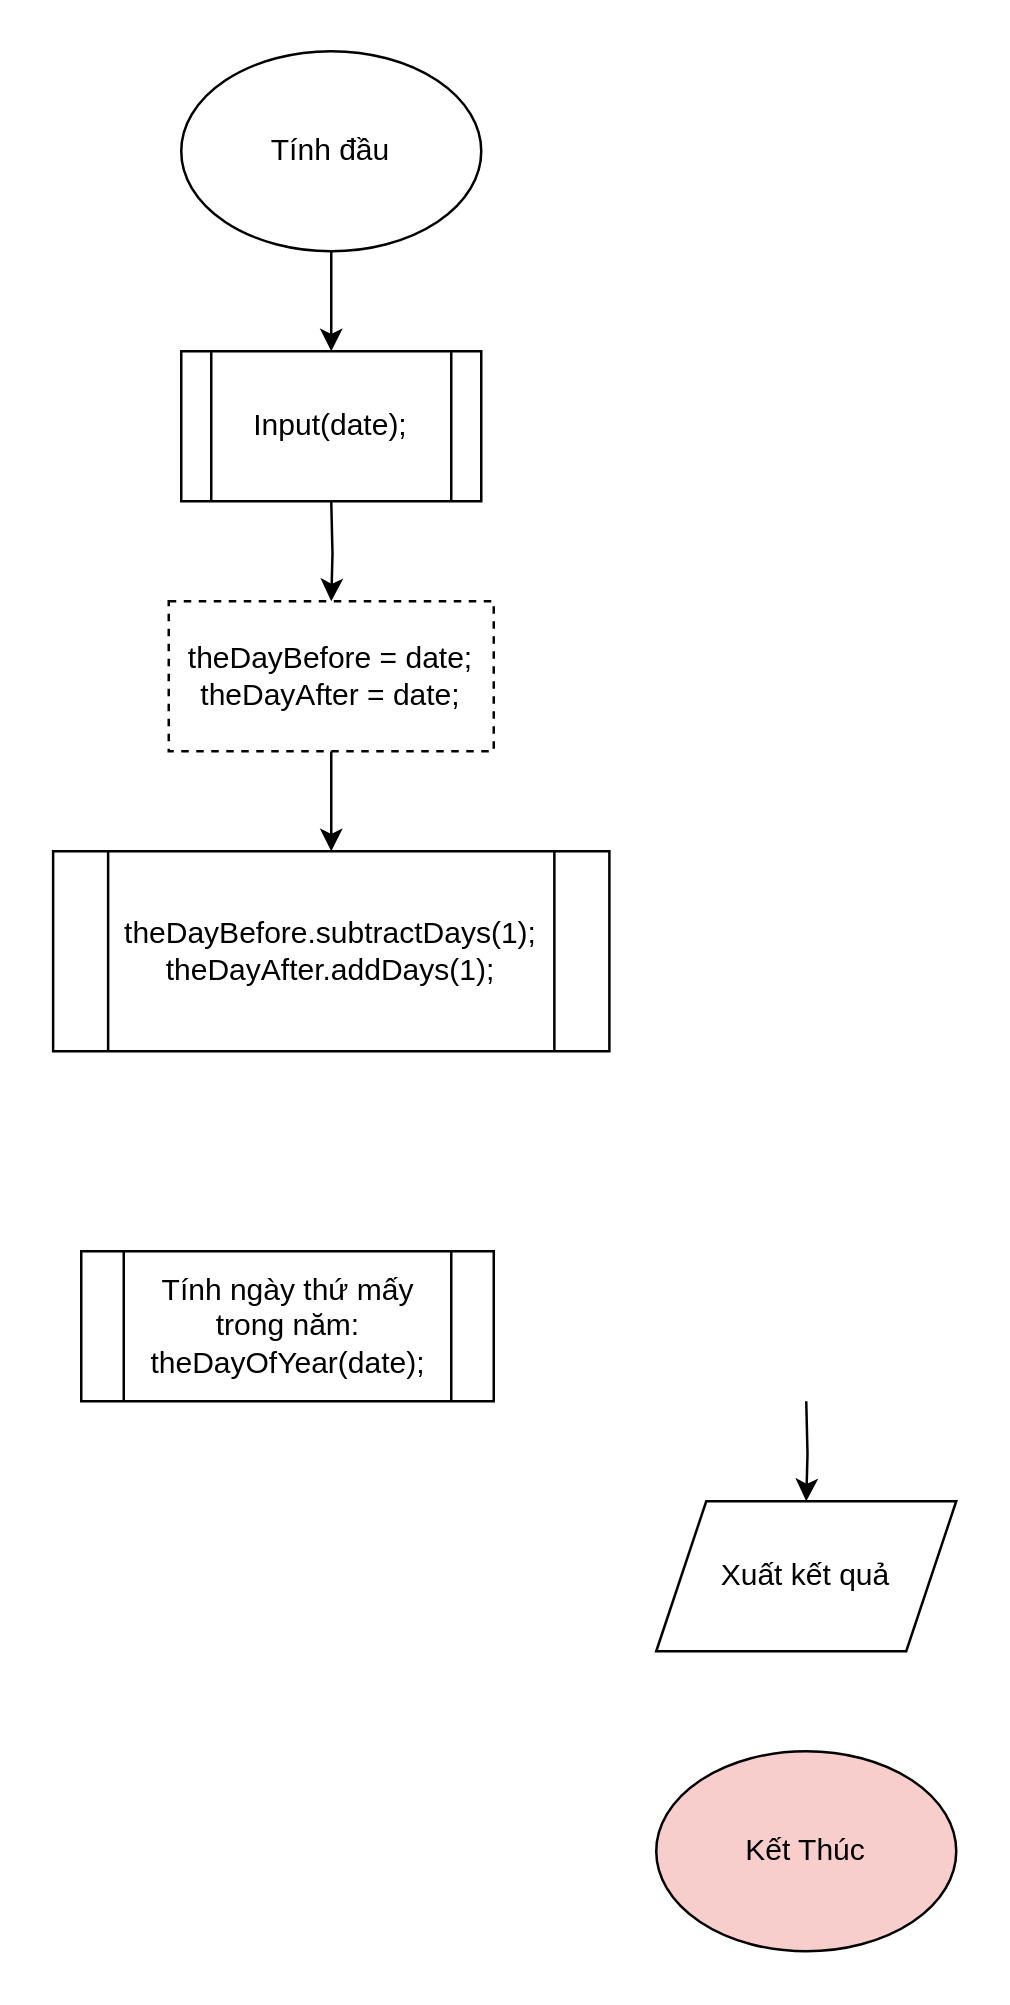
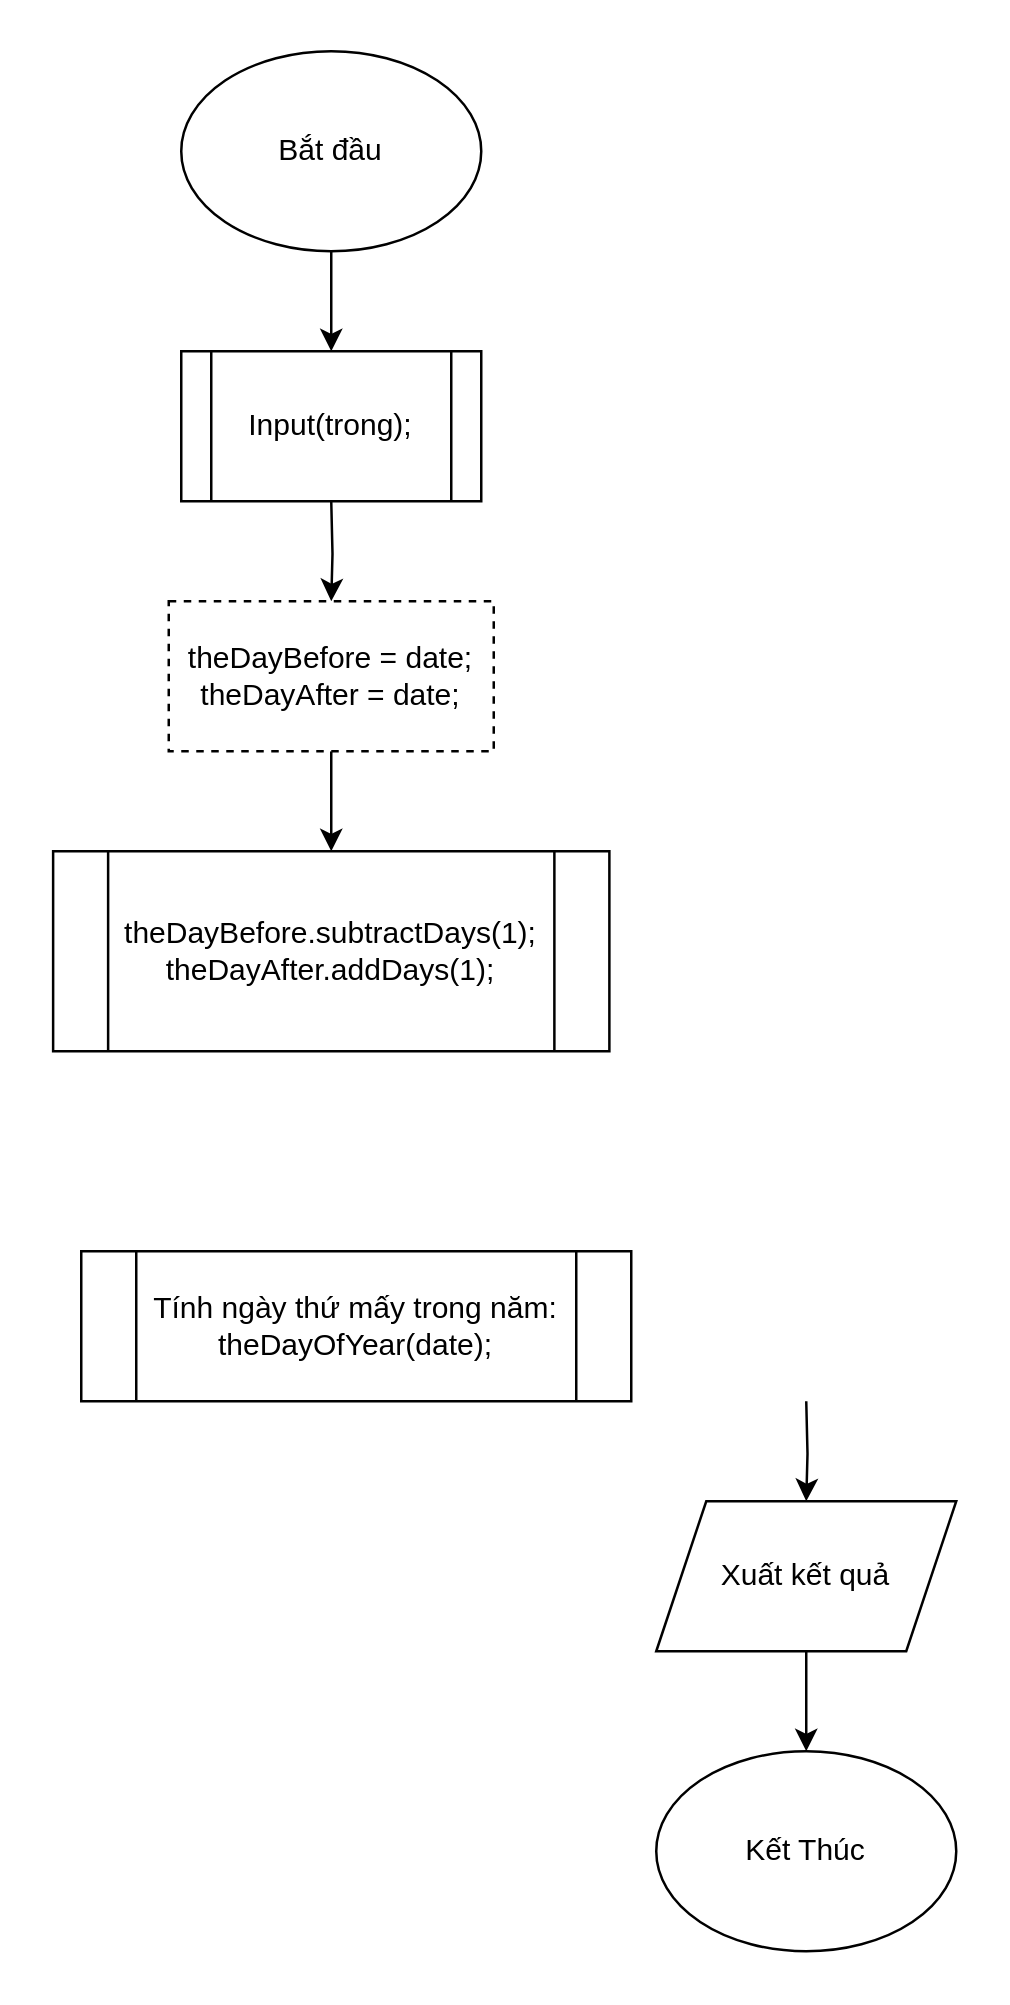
(331, 151) -> (331, 151)
(331, 426) -> (331, 426)
(288, 1326) -> (356, 1326)
none -> (806, 1693)
(806, 1851) -> (806, 1851)
